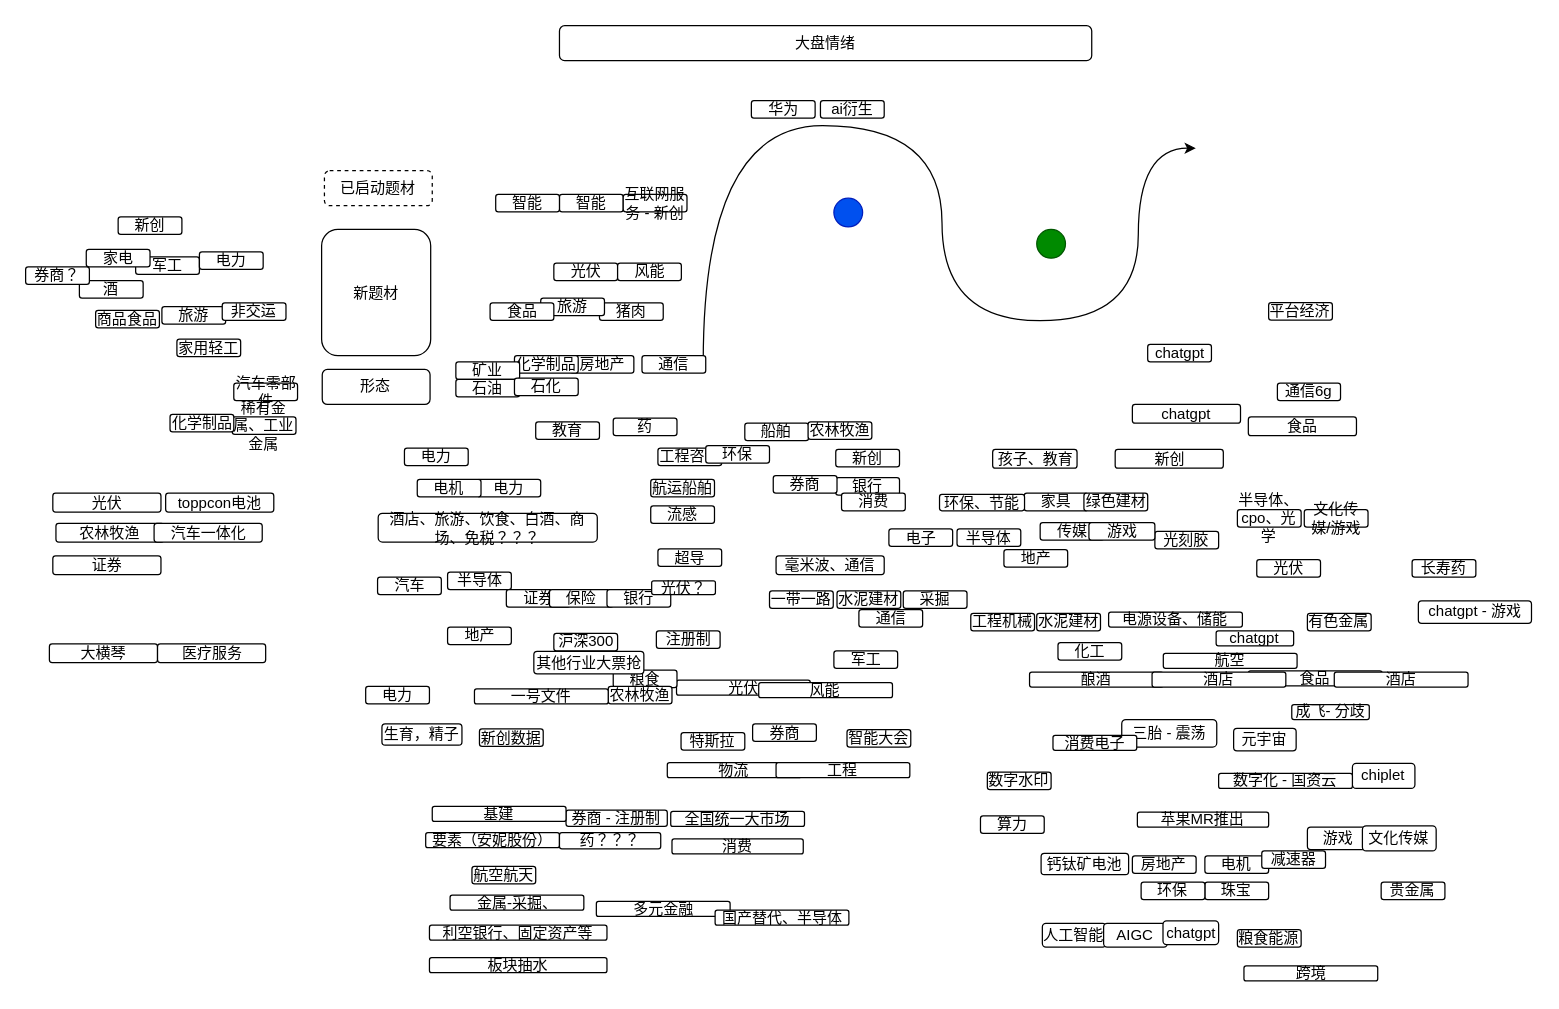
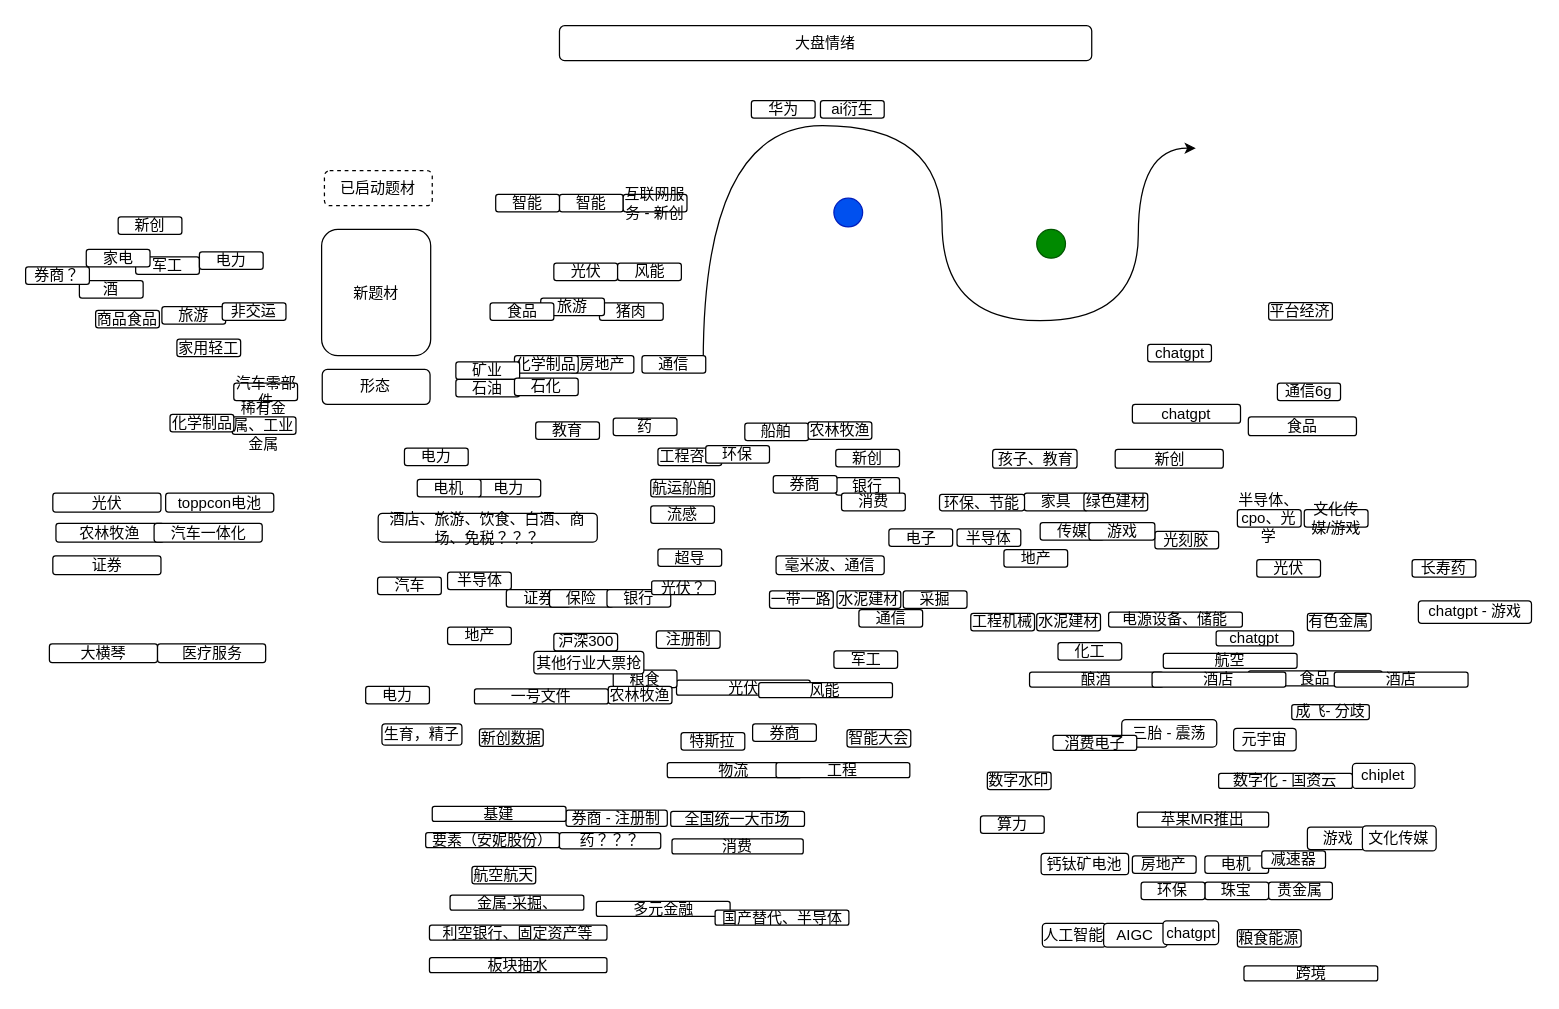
(1413, 891) -> (1300, 891)
